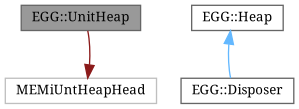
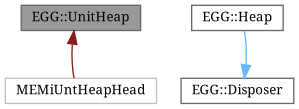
(90, 48) -> (72, 61)
(229, 61) -> (246, 48)
